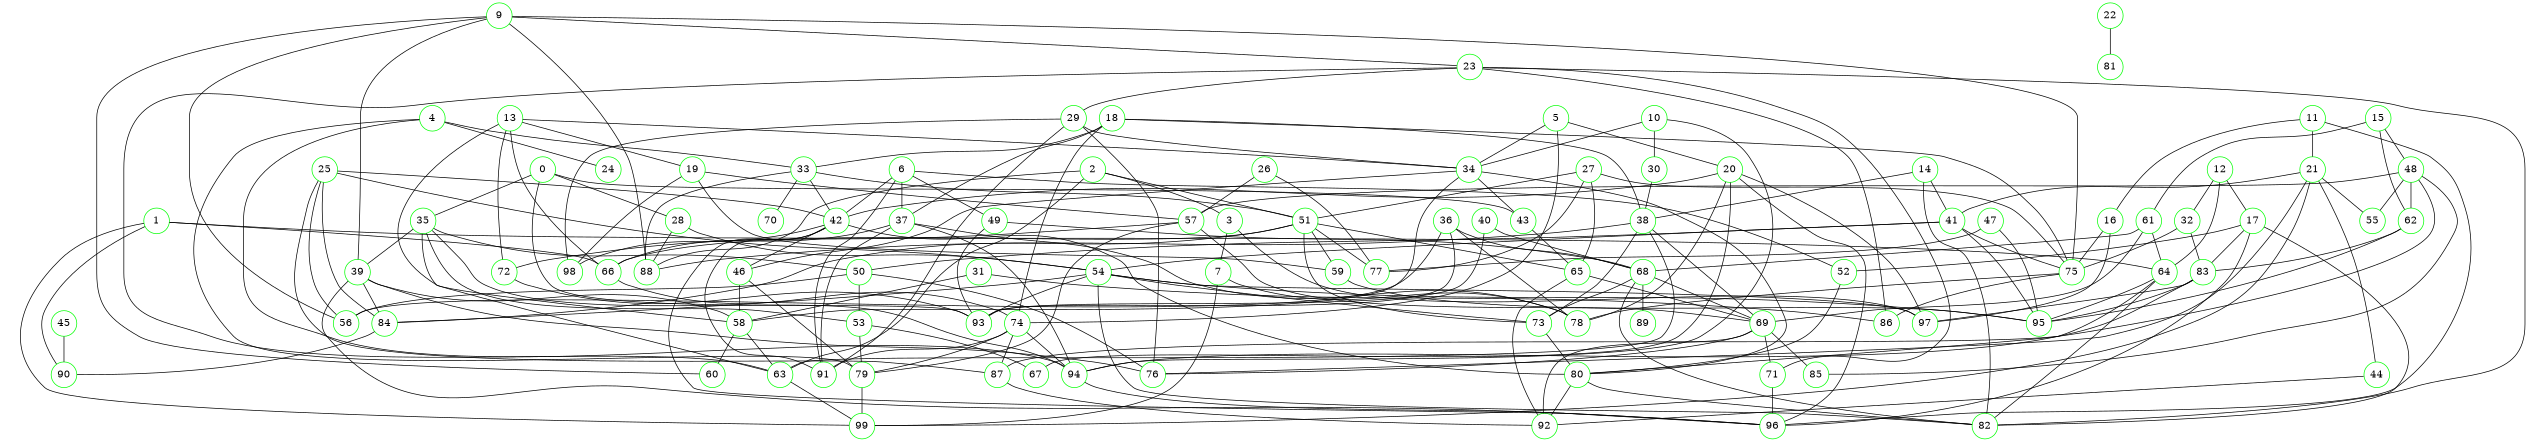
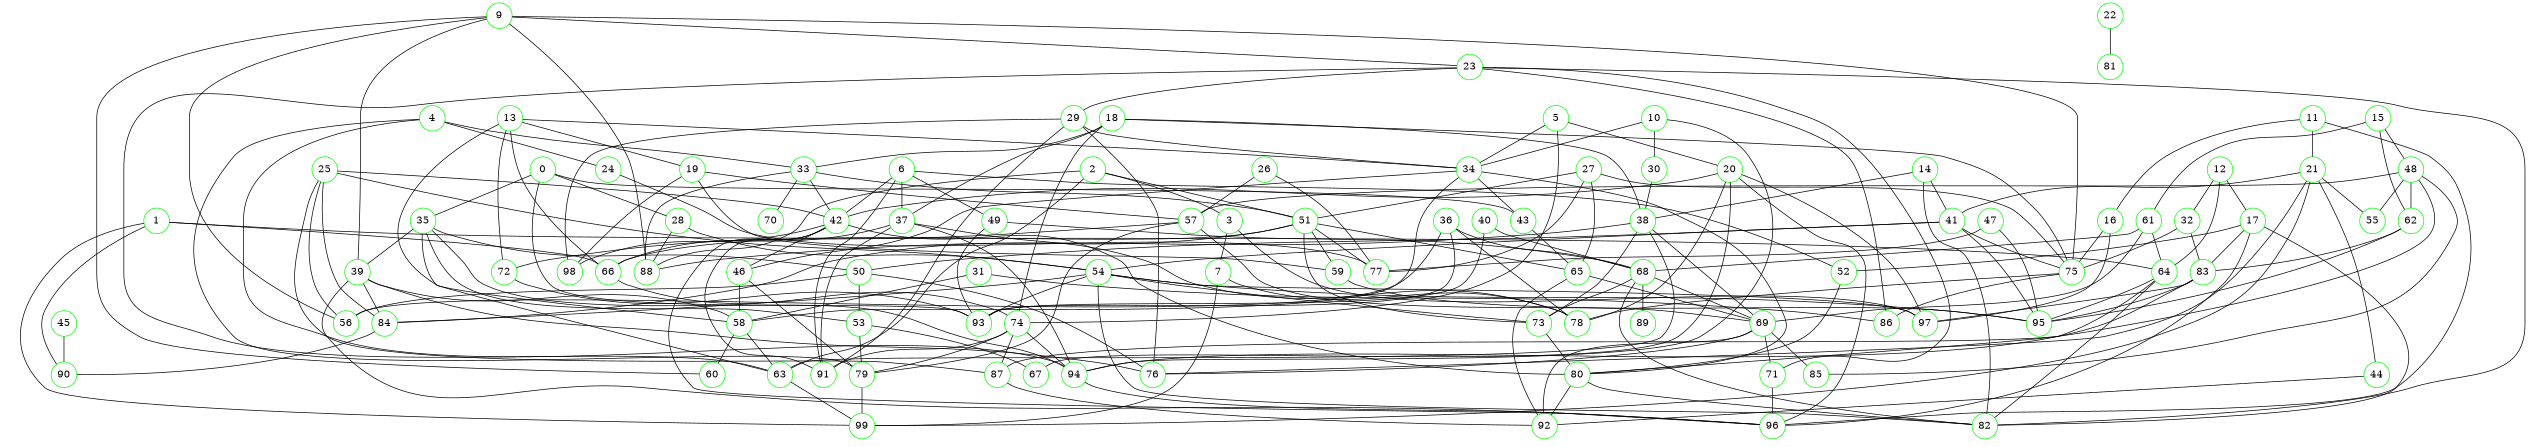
none -> (988, 245)
